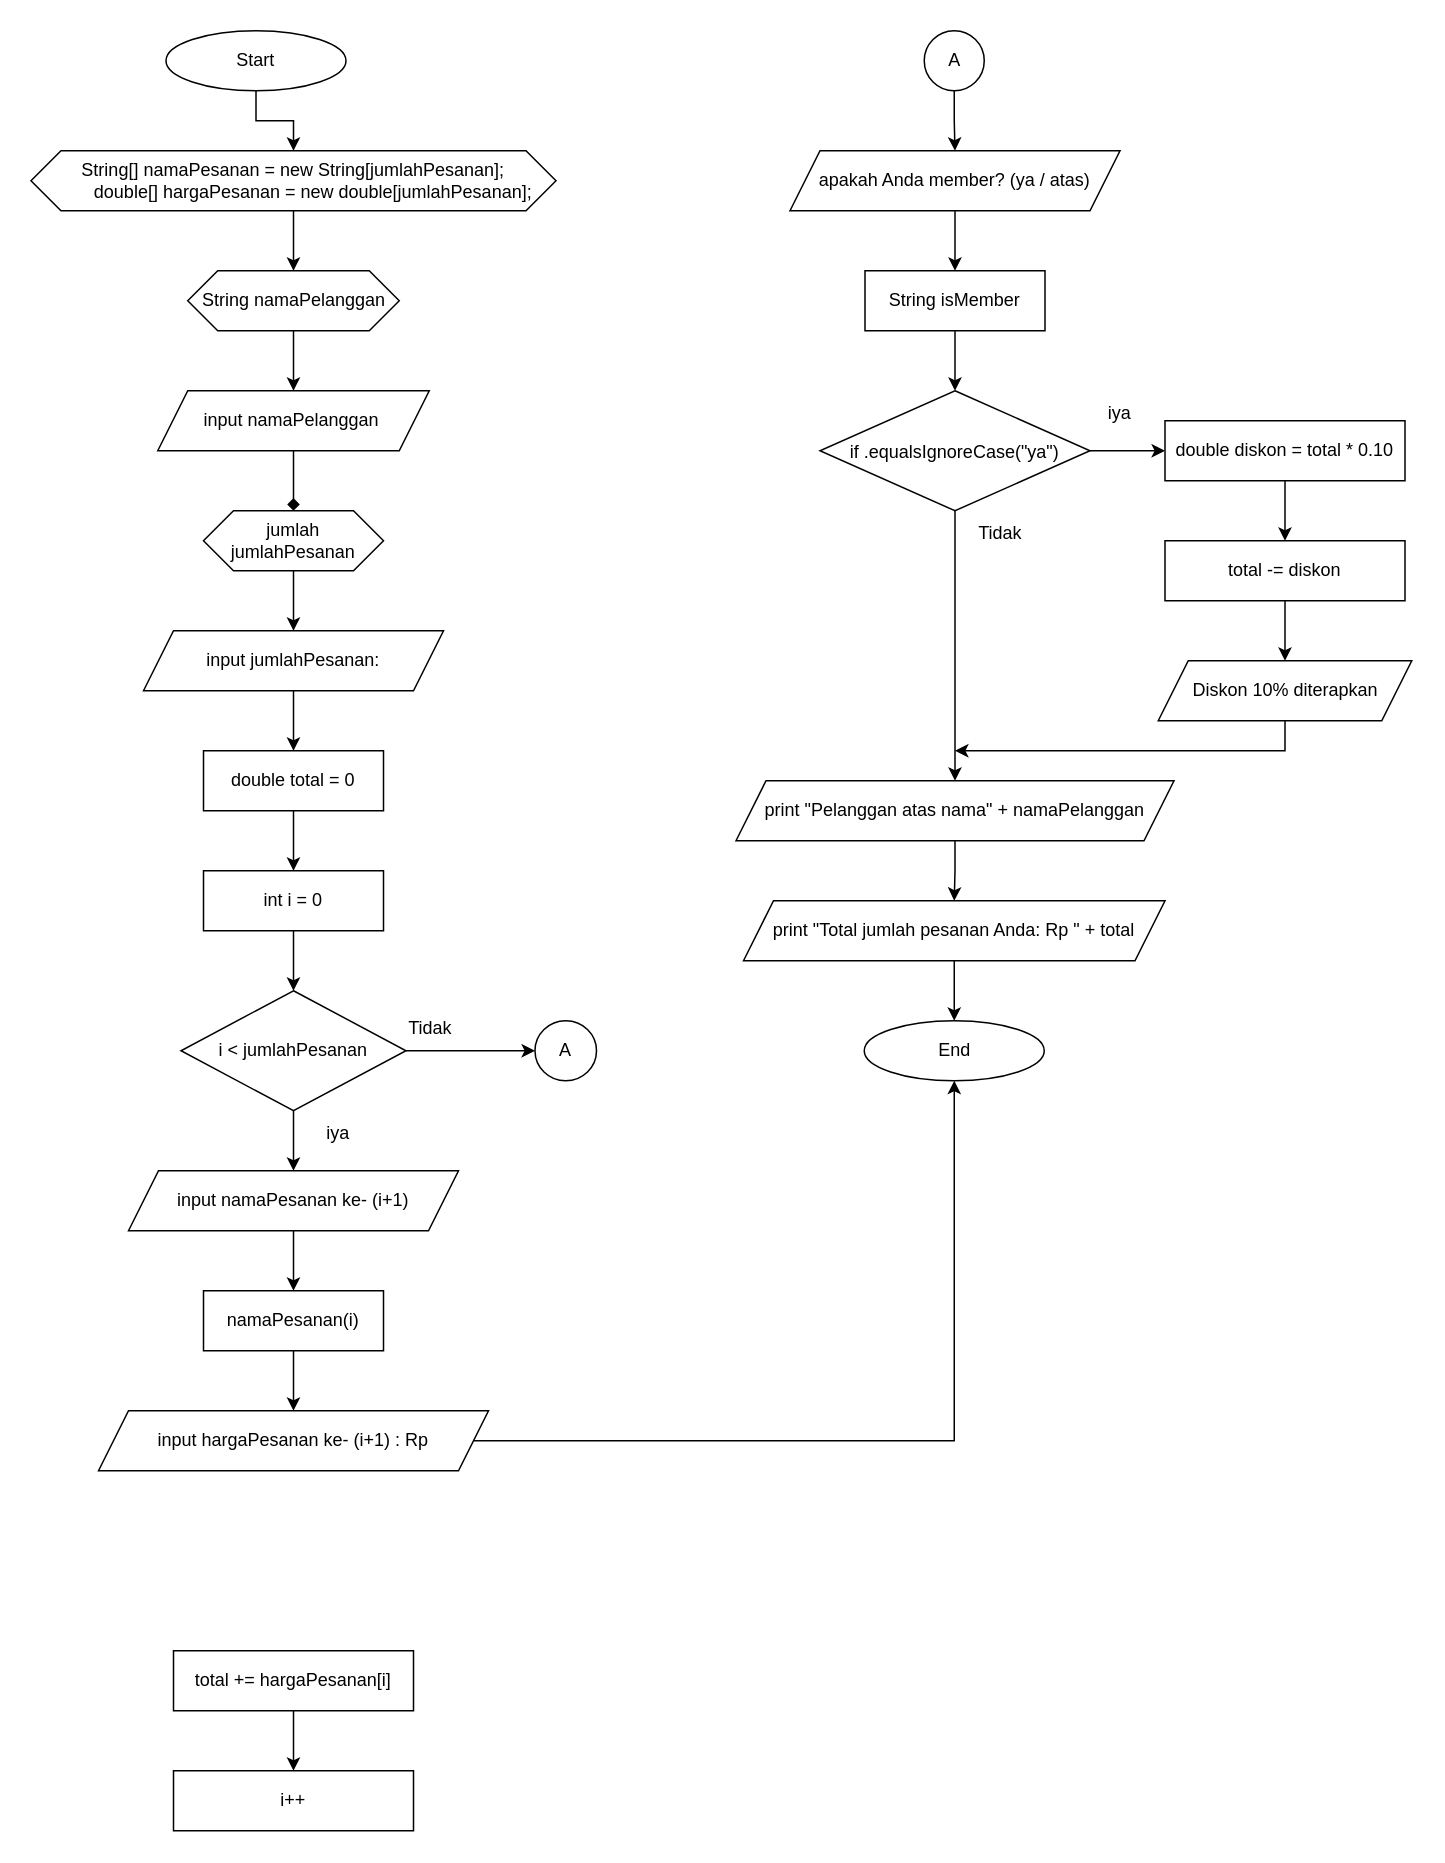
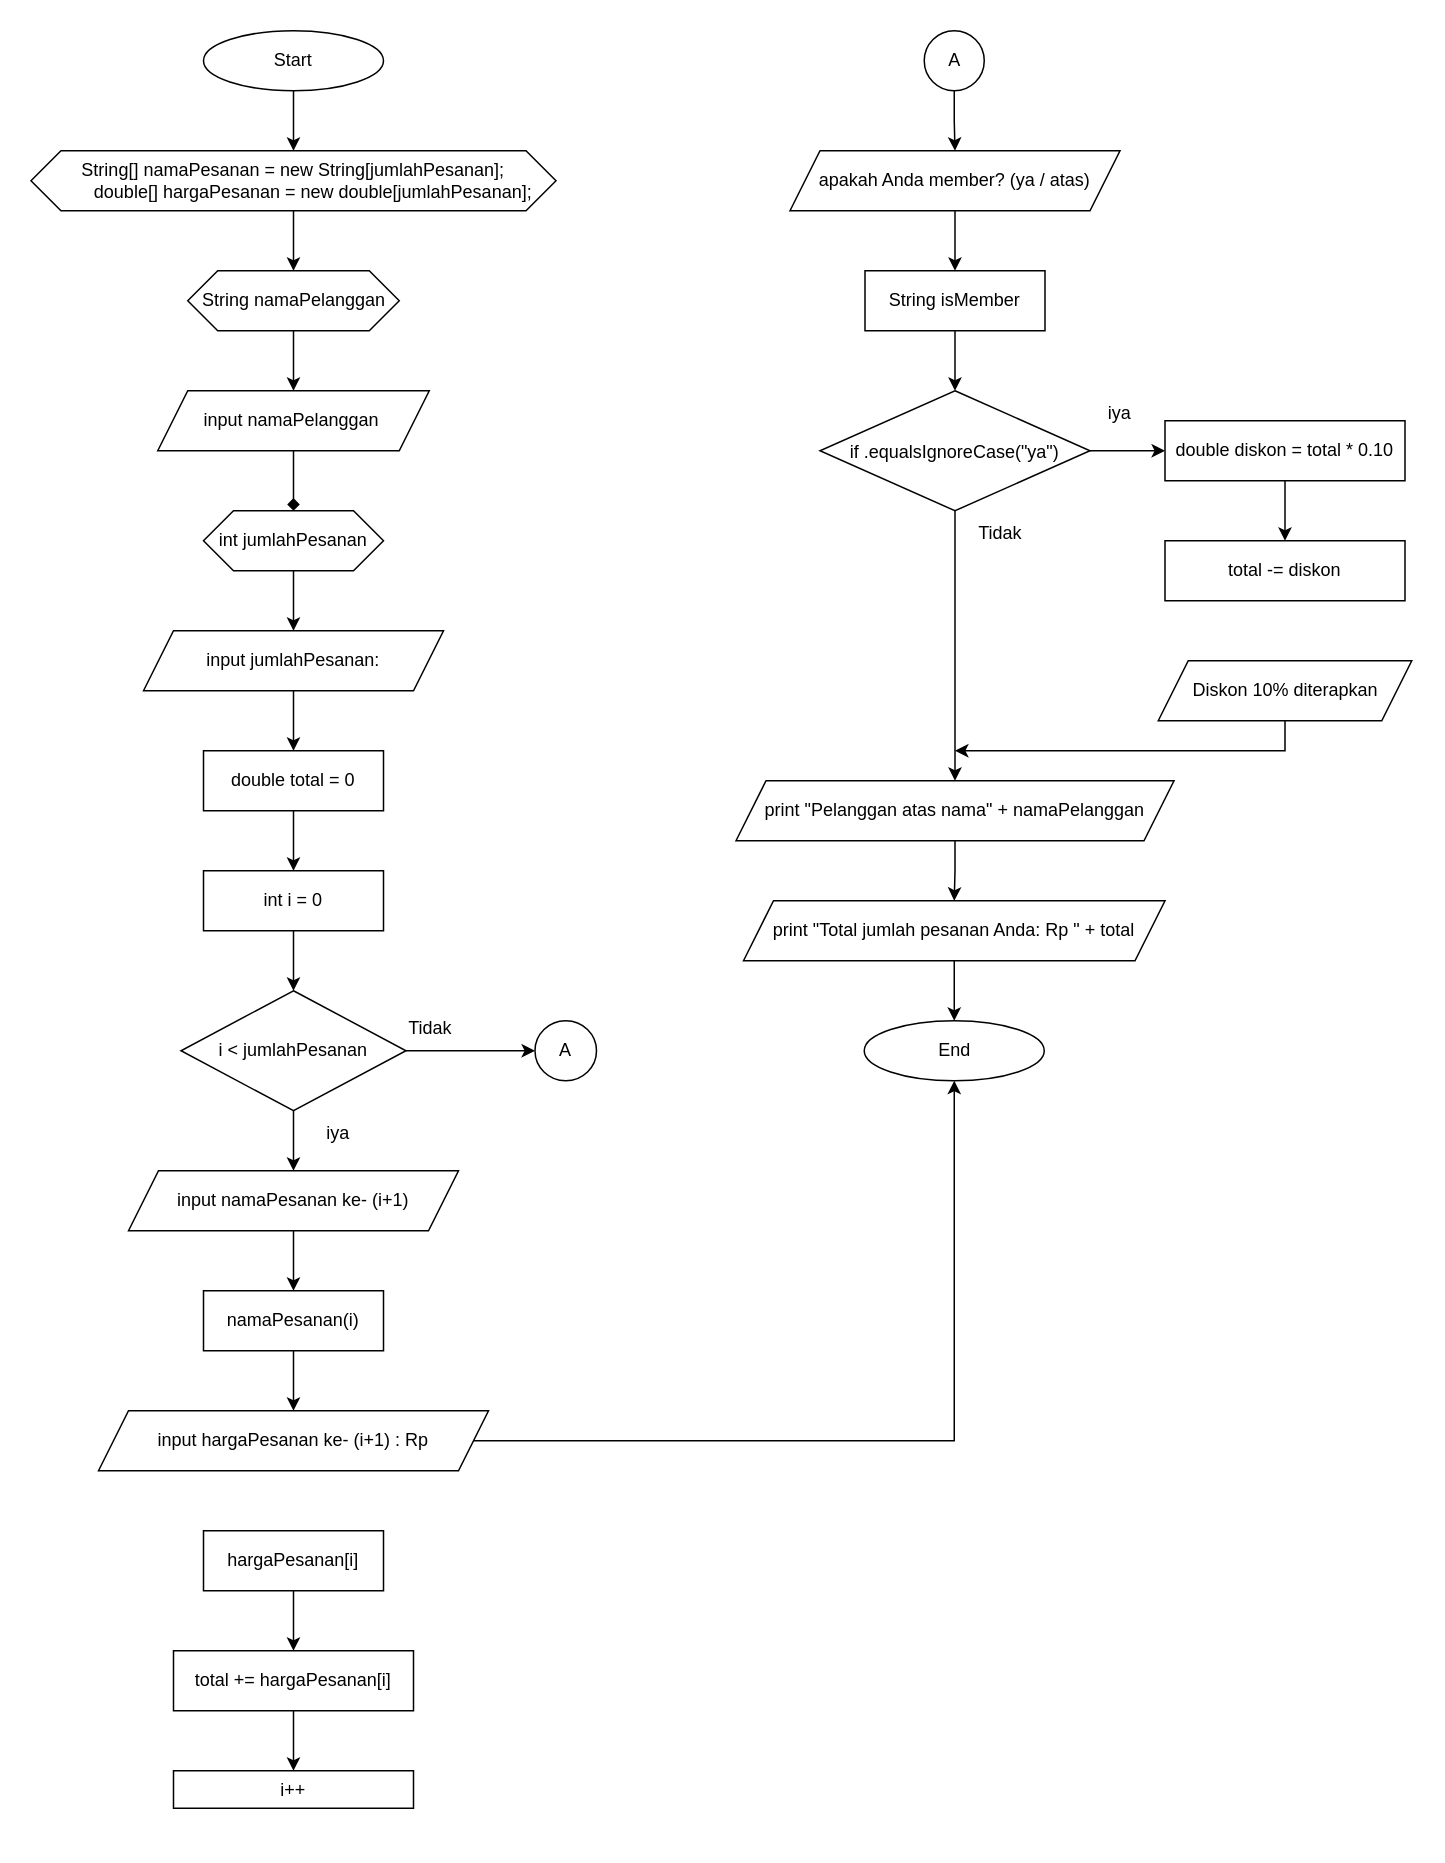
(256, 61) -> (293, 61)
(293, 541) -> (293, 541)
(1285, 626) -> none
none -> (293, 1561)
none -> (293, 1616)
(293, 1801) -> (293, 1790)
